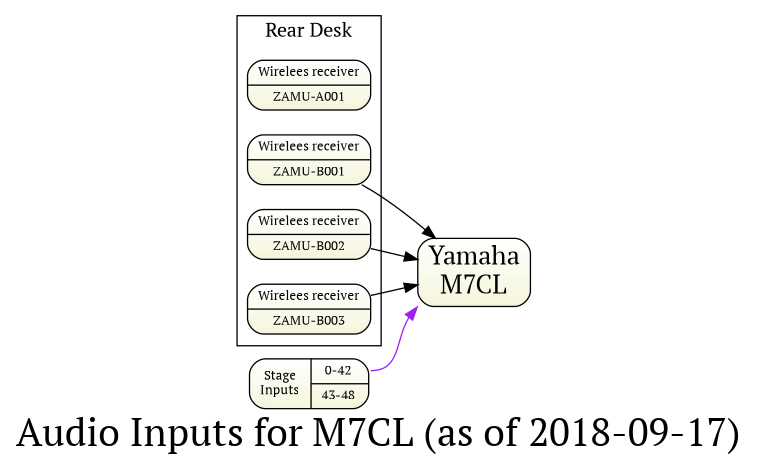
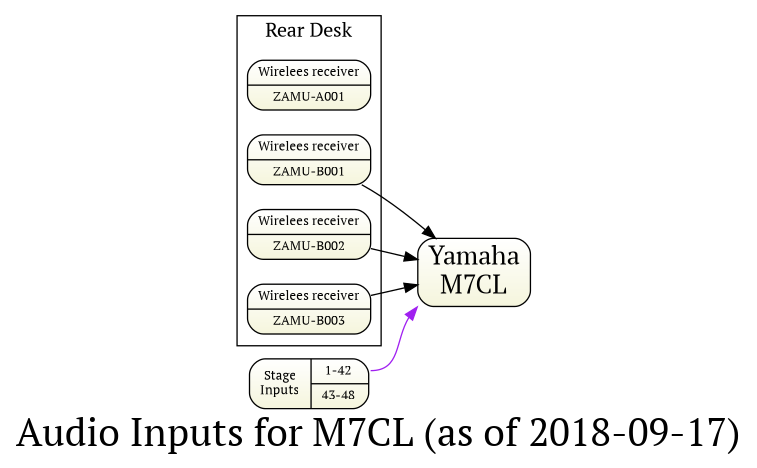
(340, 371) -> (340, 371)
